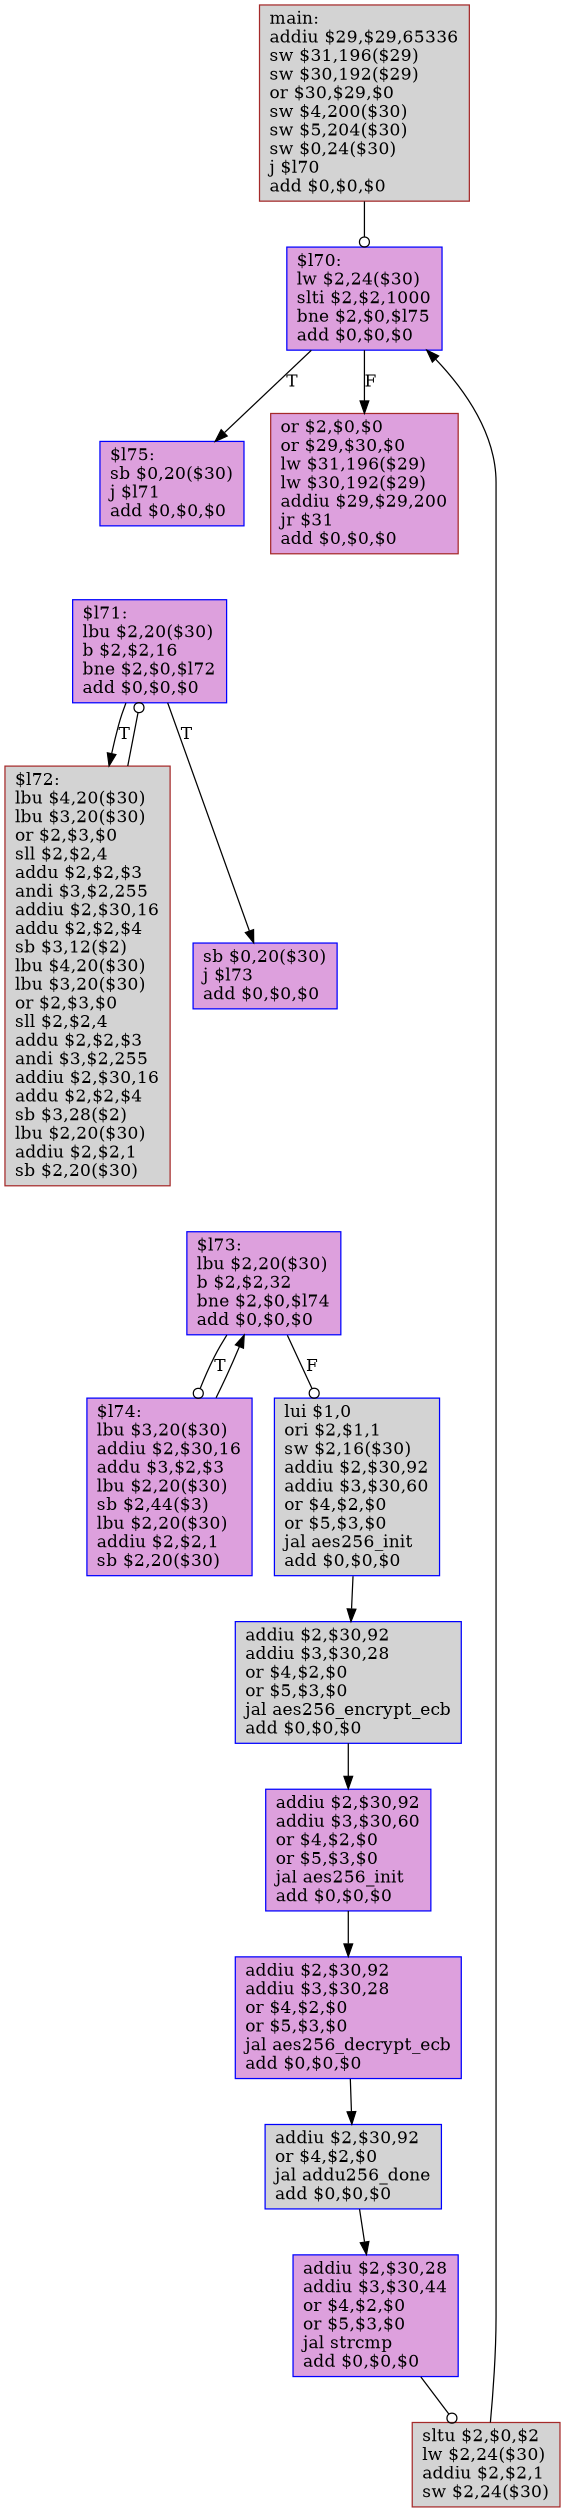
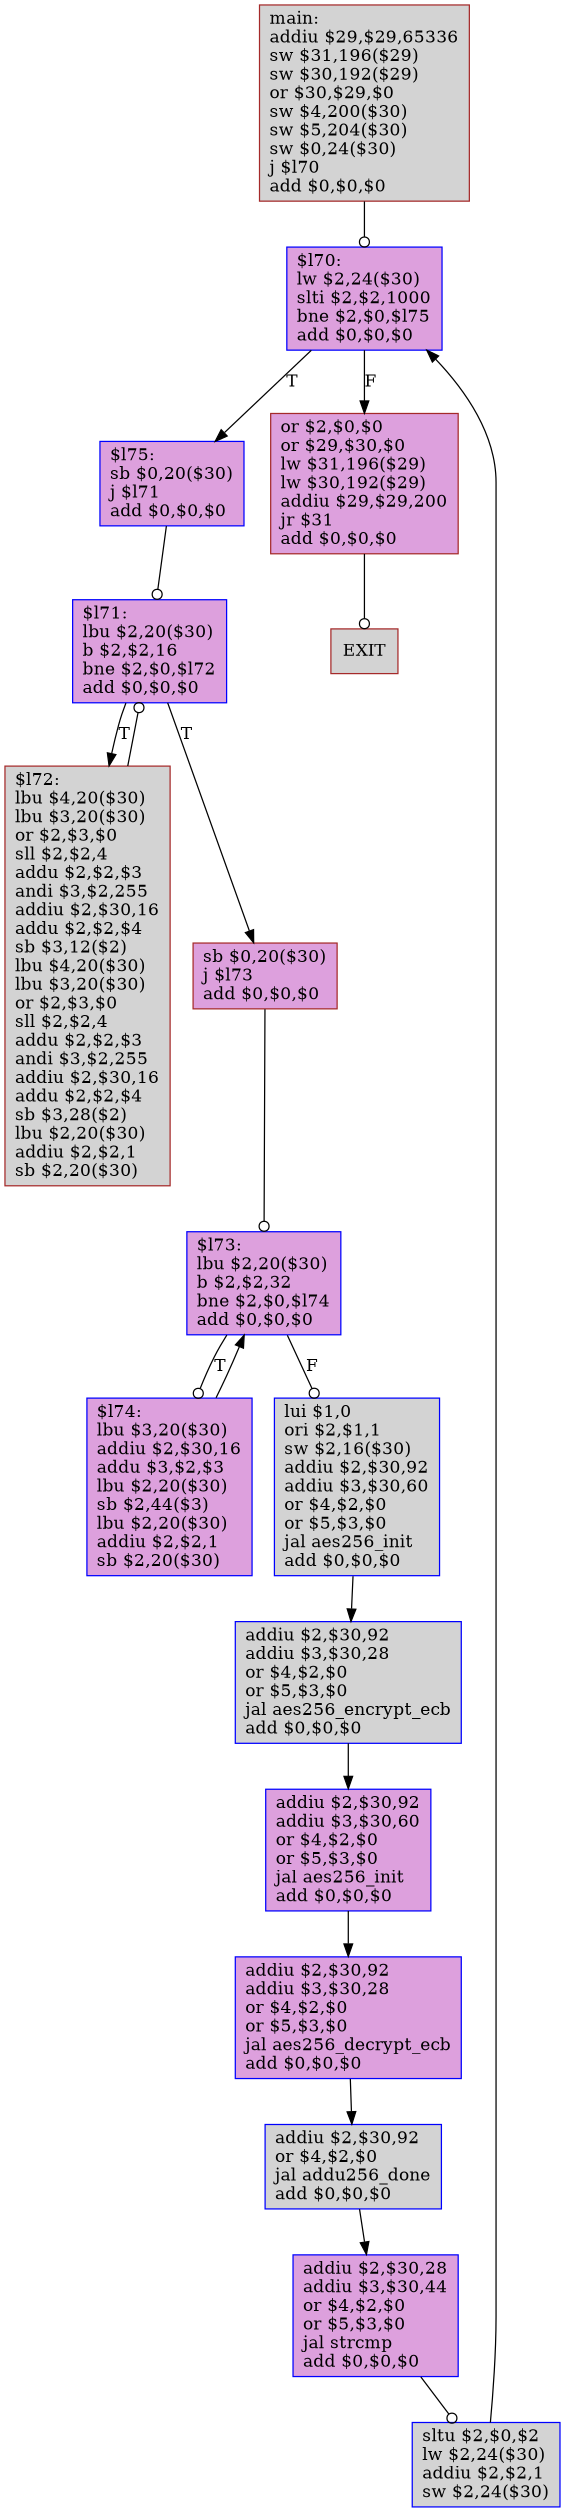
none -> (162, 558)
none -> (364, 651)
(265, 976) -> (265, 976)
none -> (265, 1115)
(486, 2465) -> (486, 2465)
